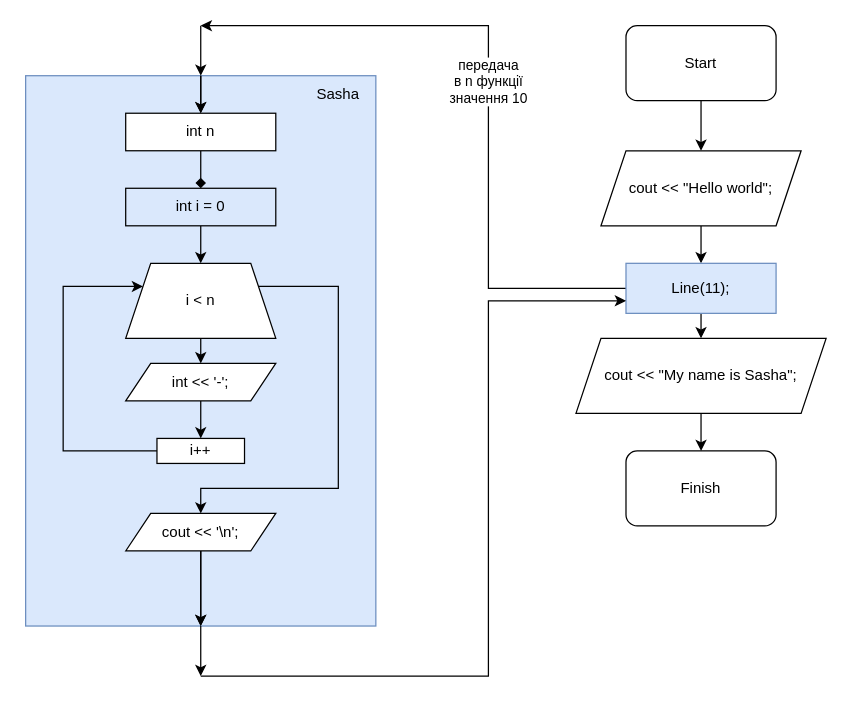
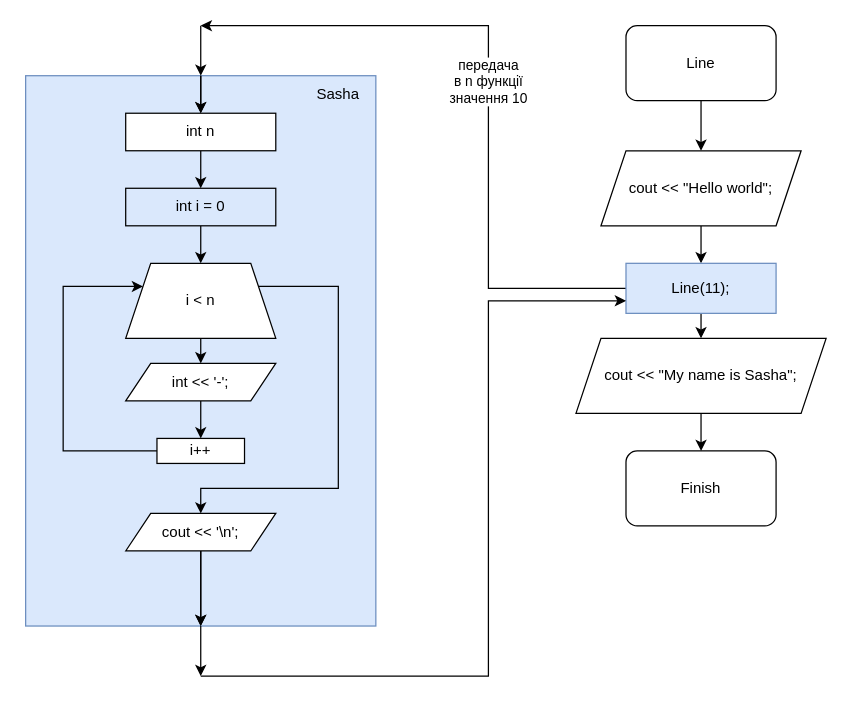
(701, 63) -> (701, 63)
(201, 177) -> (201, 178)
